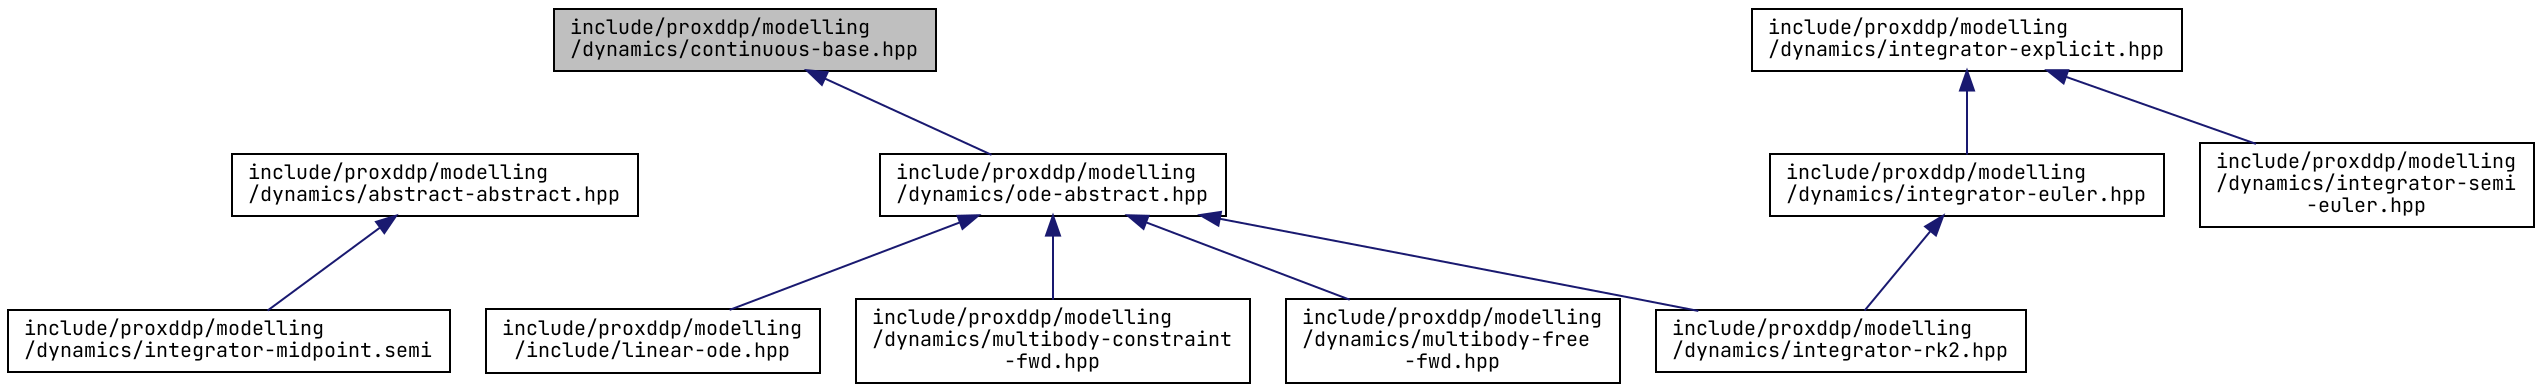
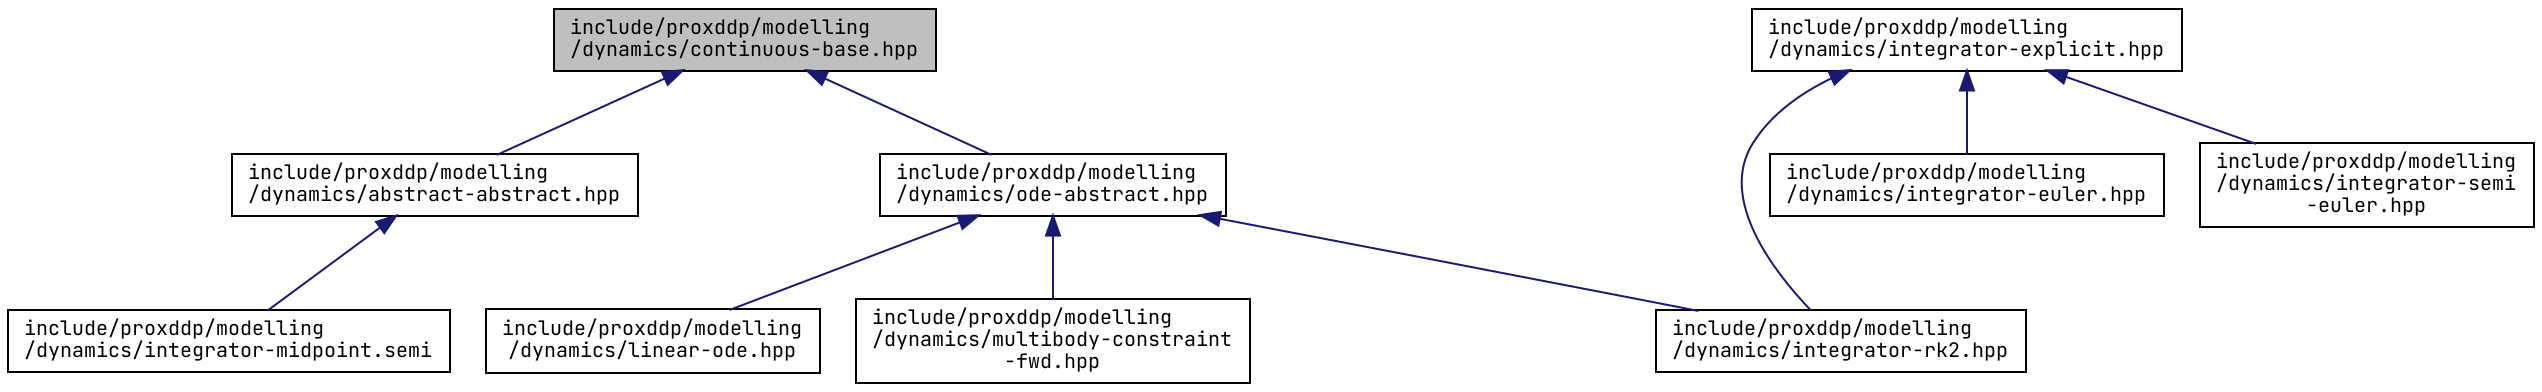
none -> (581, 117)
(1897, 271) -> (1742, 185)
(653, 341) -> (653, 341)
(1453, 341) -> none
